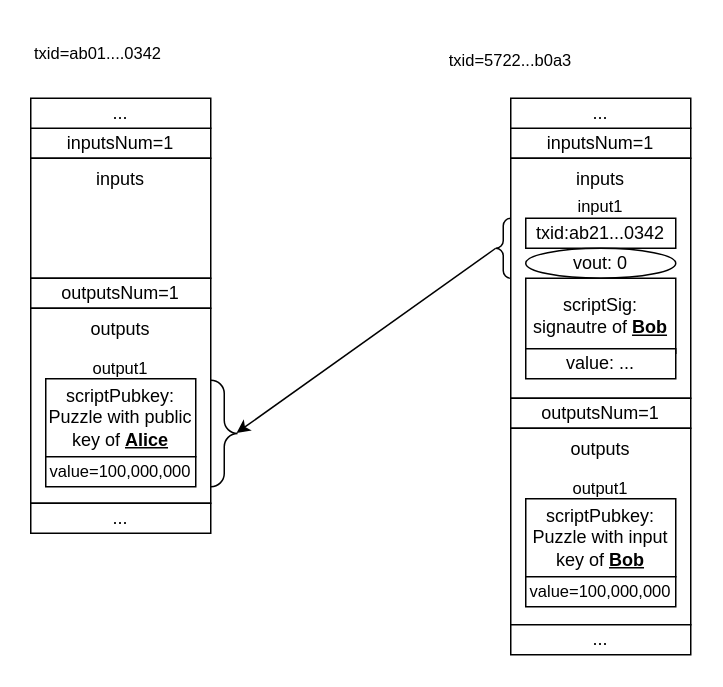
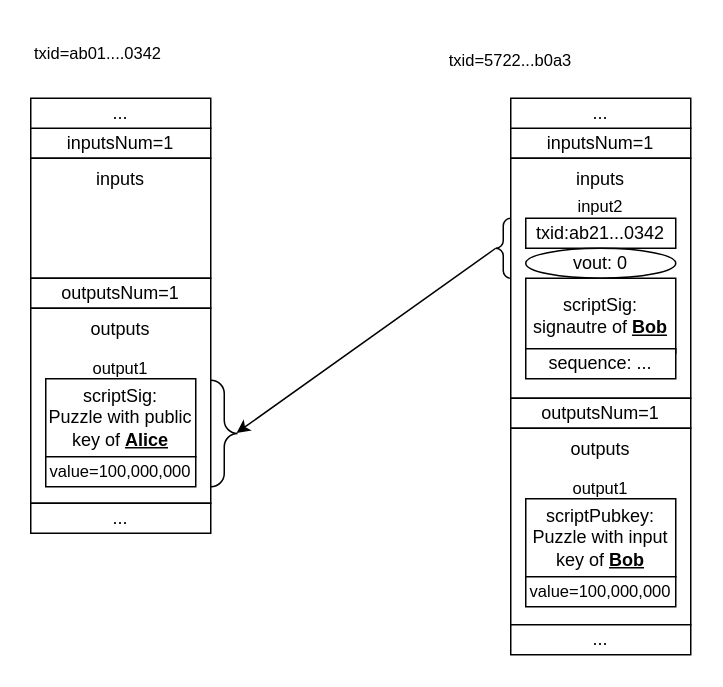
(601, 206) -> (601, 206)
(601, 364) -> (601, 364)
(121, 418) -> (121, 418)
